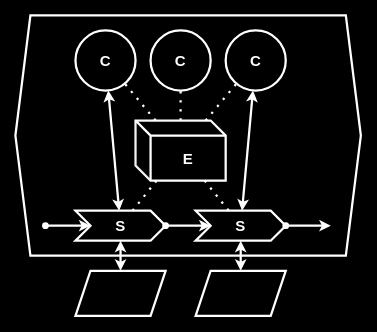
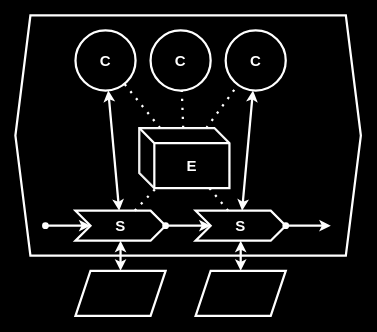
(180, 150) -> (184, 158)
